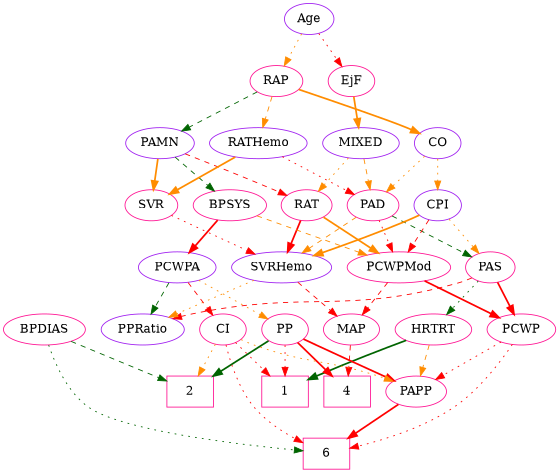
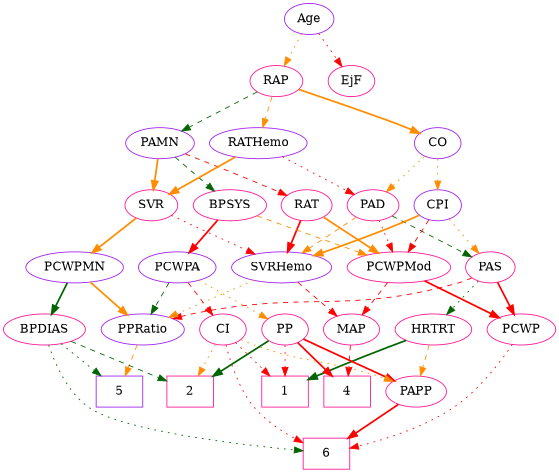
(361, 143) -> none
none -> (75, 267)
(472, 359) -> none
none -> (119, 392)
